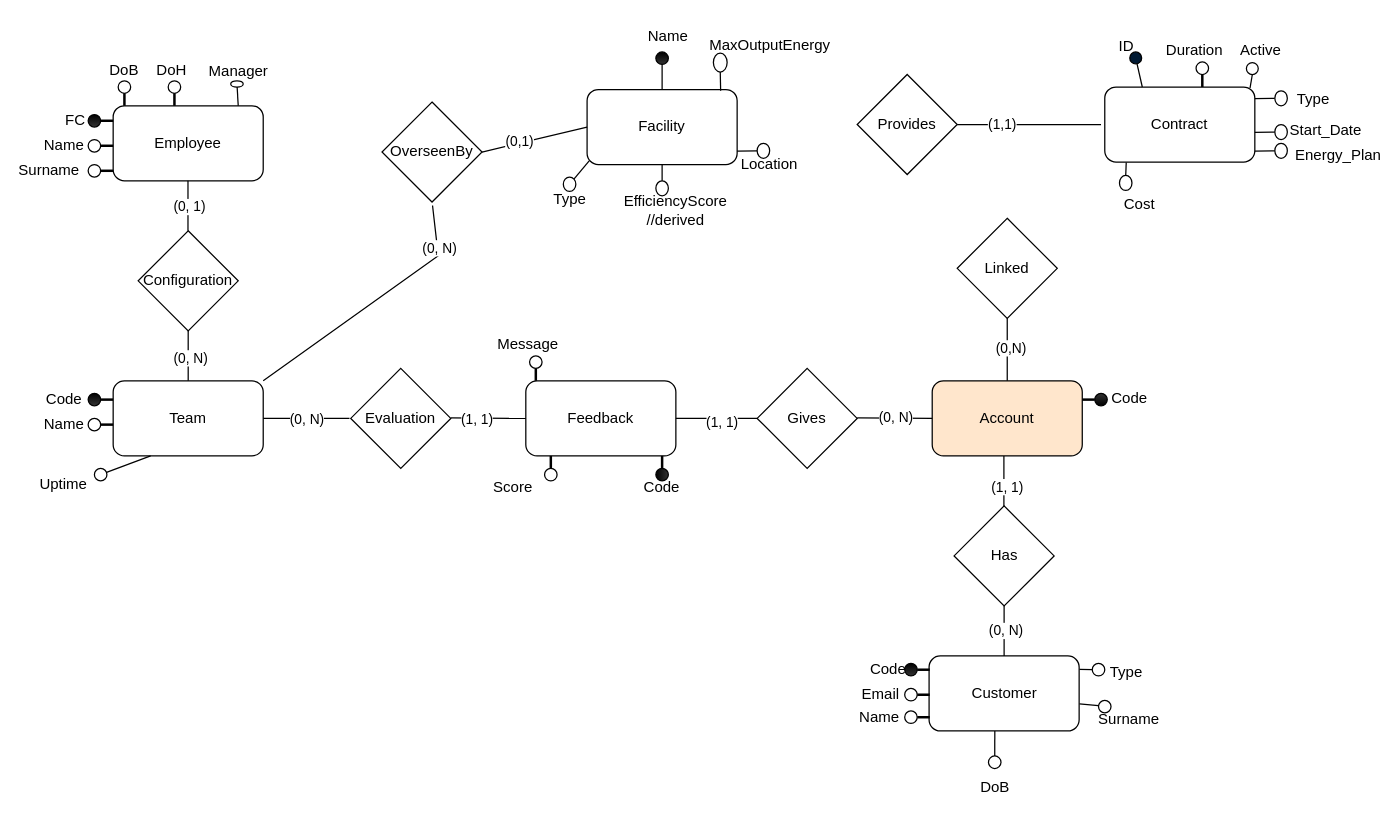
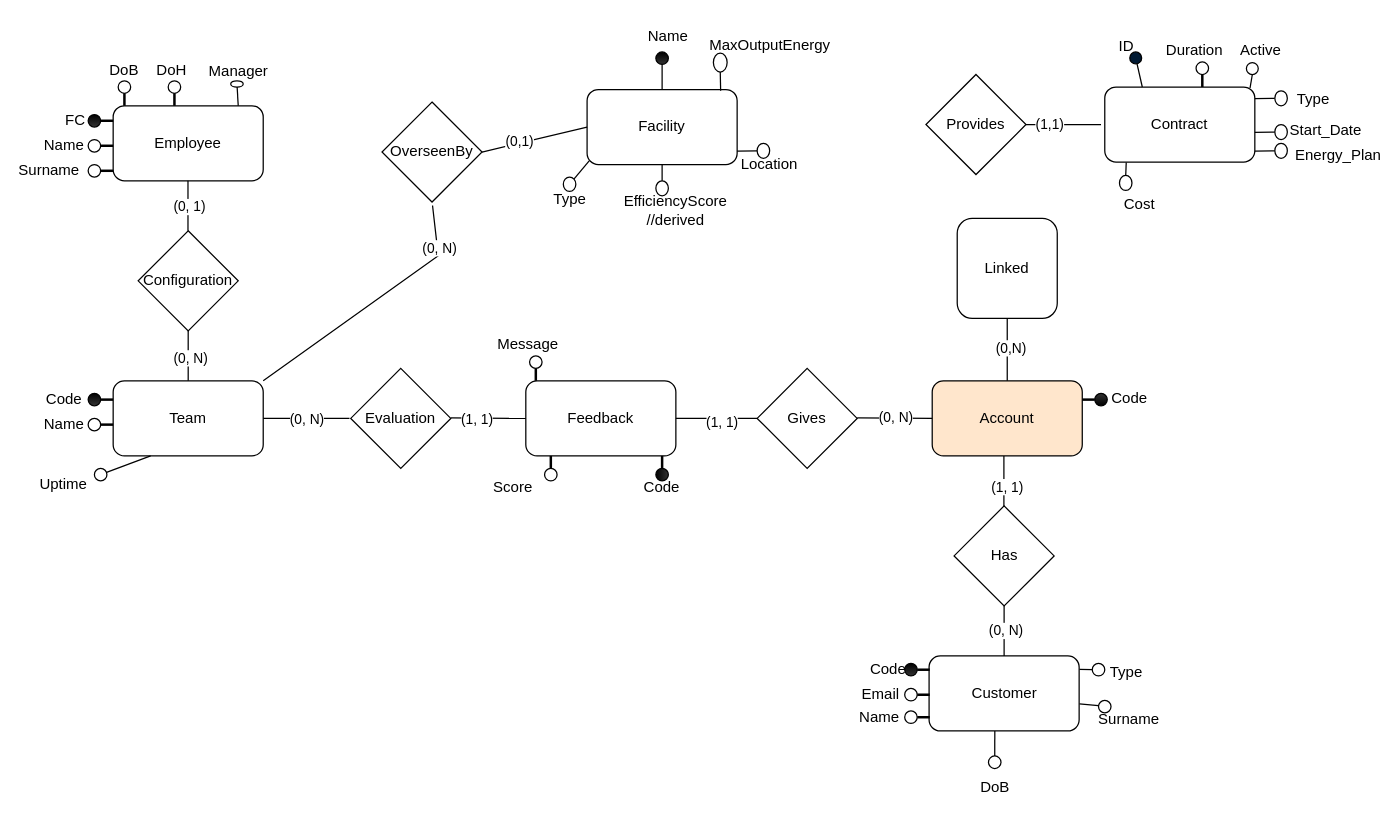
(907, 124) -> (976, 124)
(1007, 268) -> (1007, 268)
